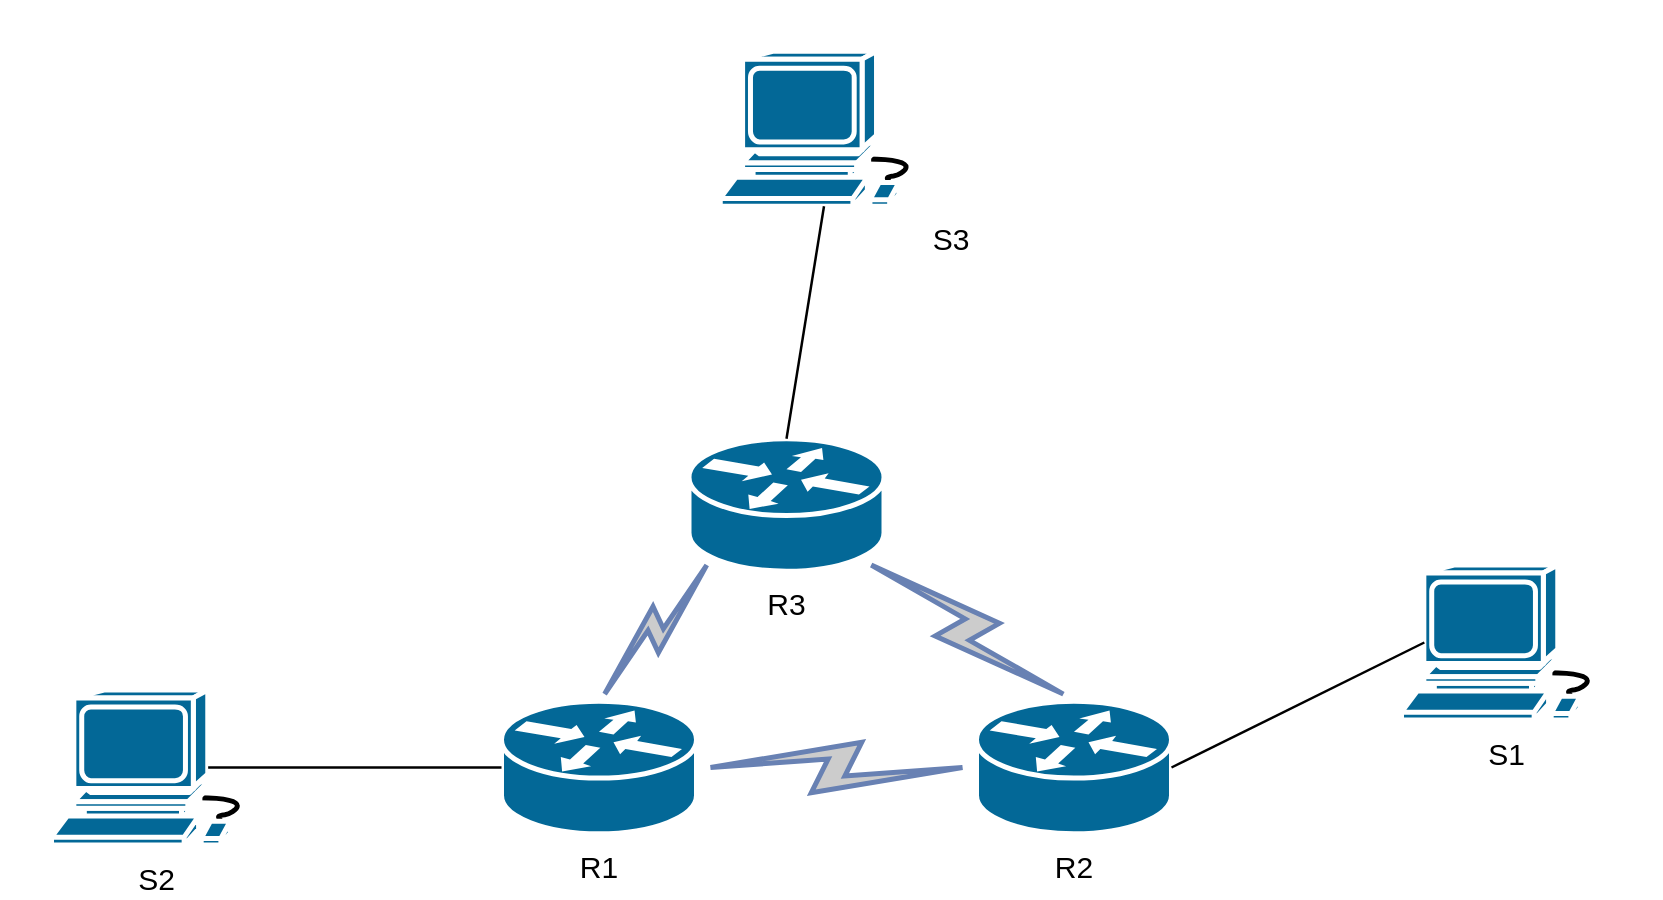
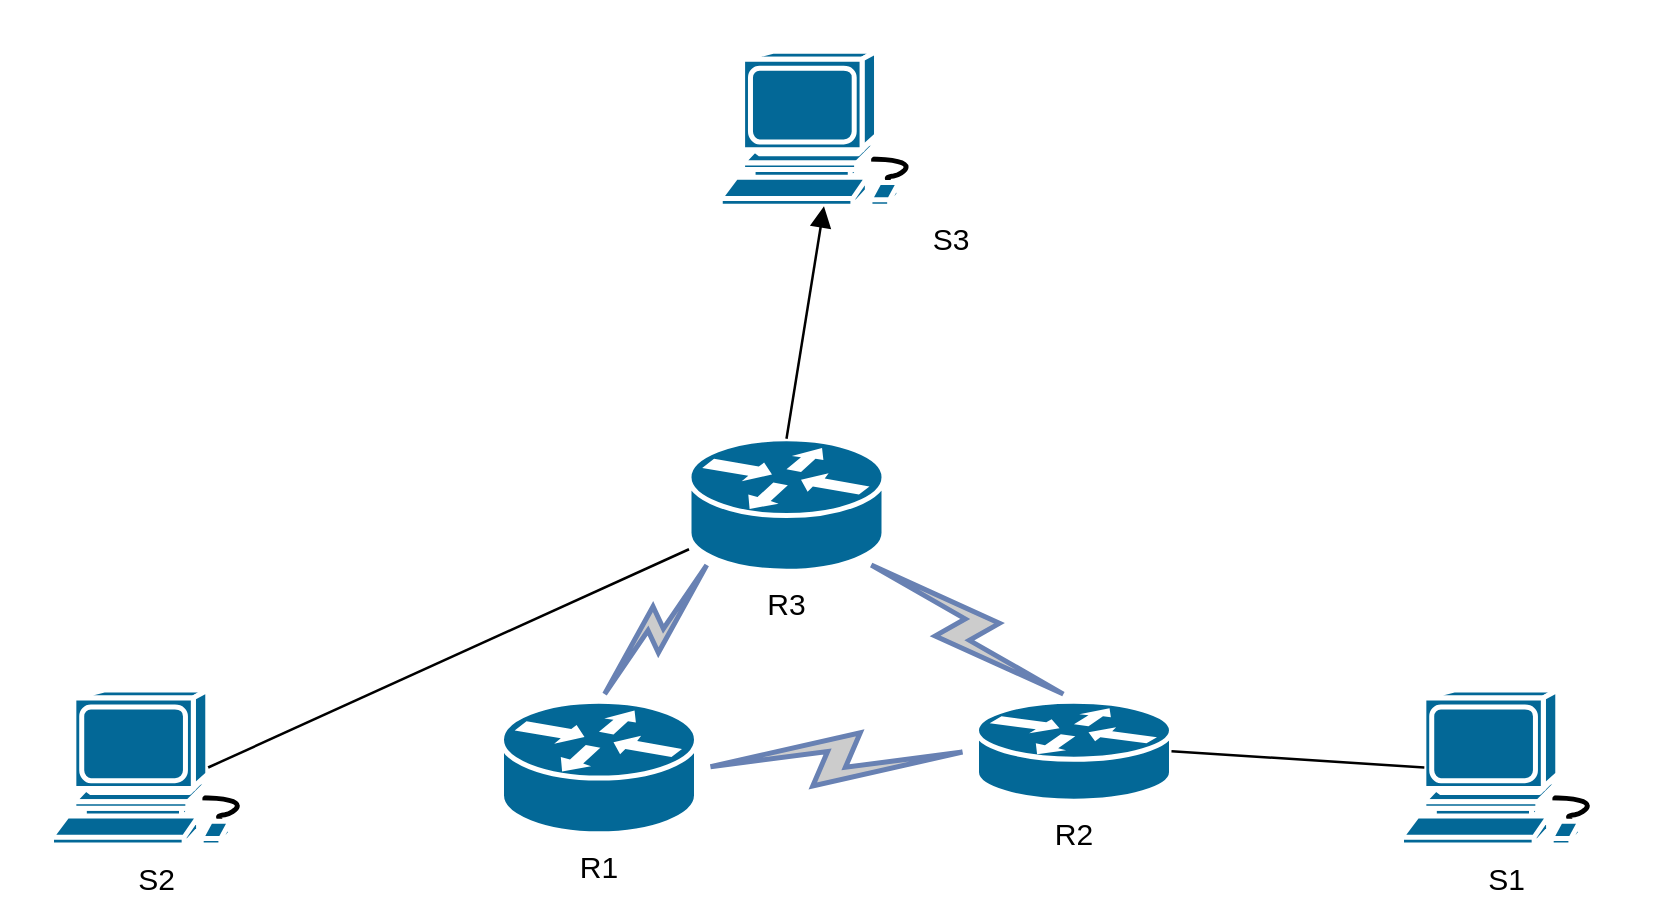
(822, 218) -> (820, 228)
(1505, 643) -> (1505, 768)
(354, 768) -> (448, 658)
(1074, 768) -> (1074, 751)
